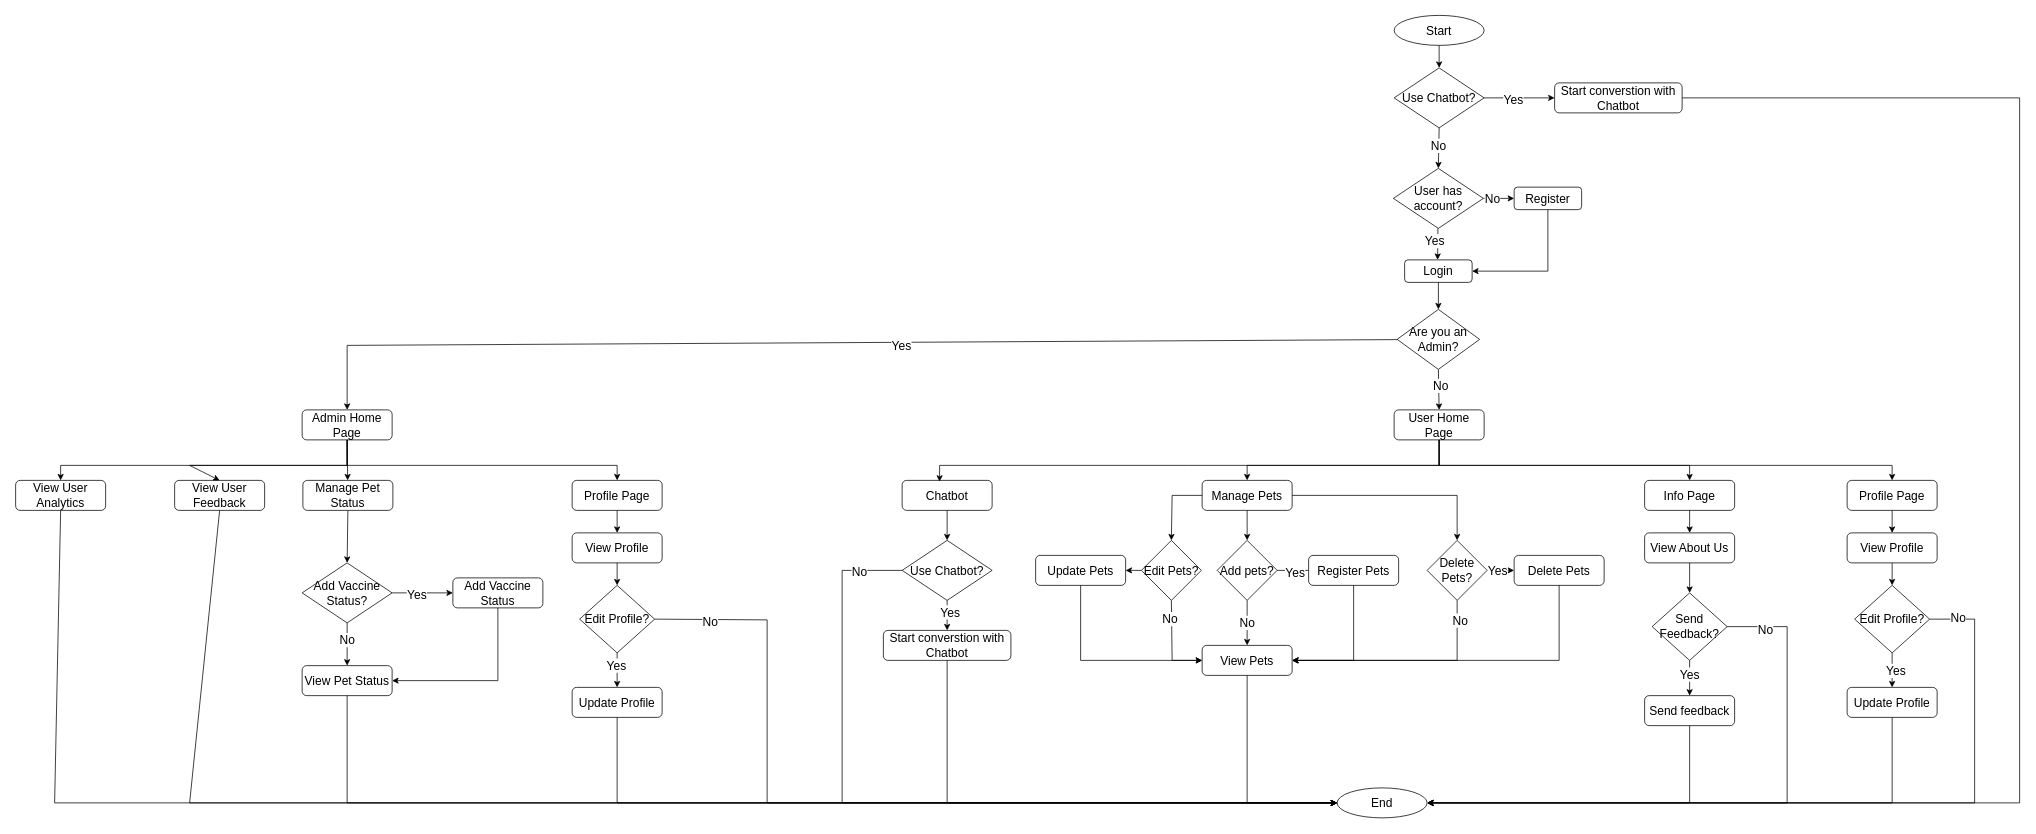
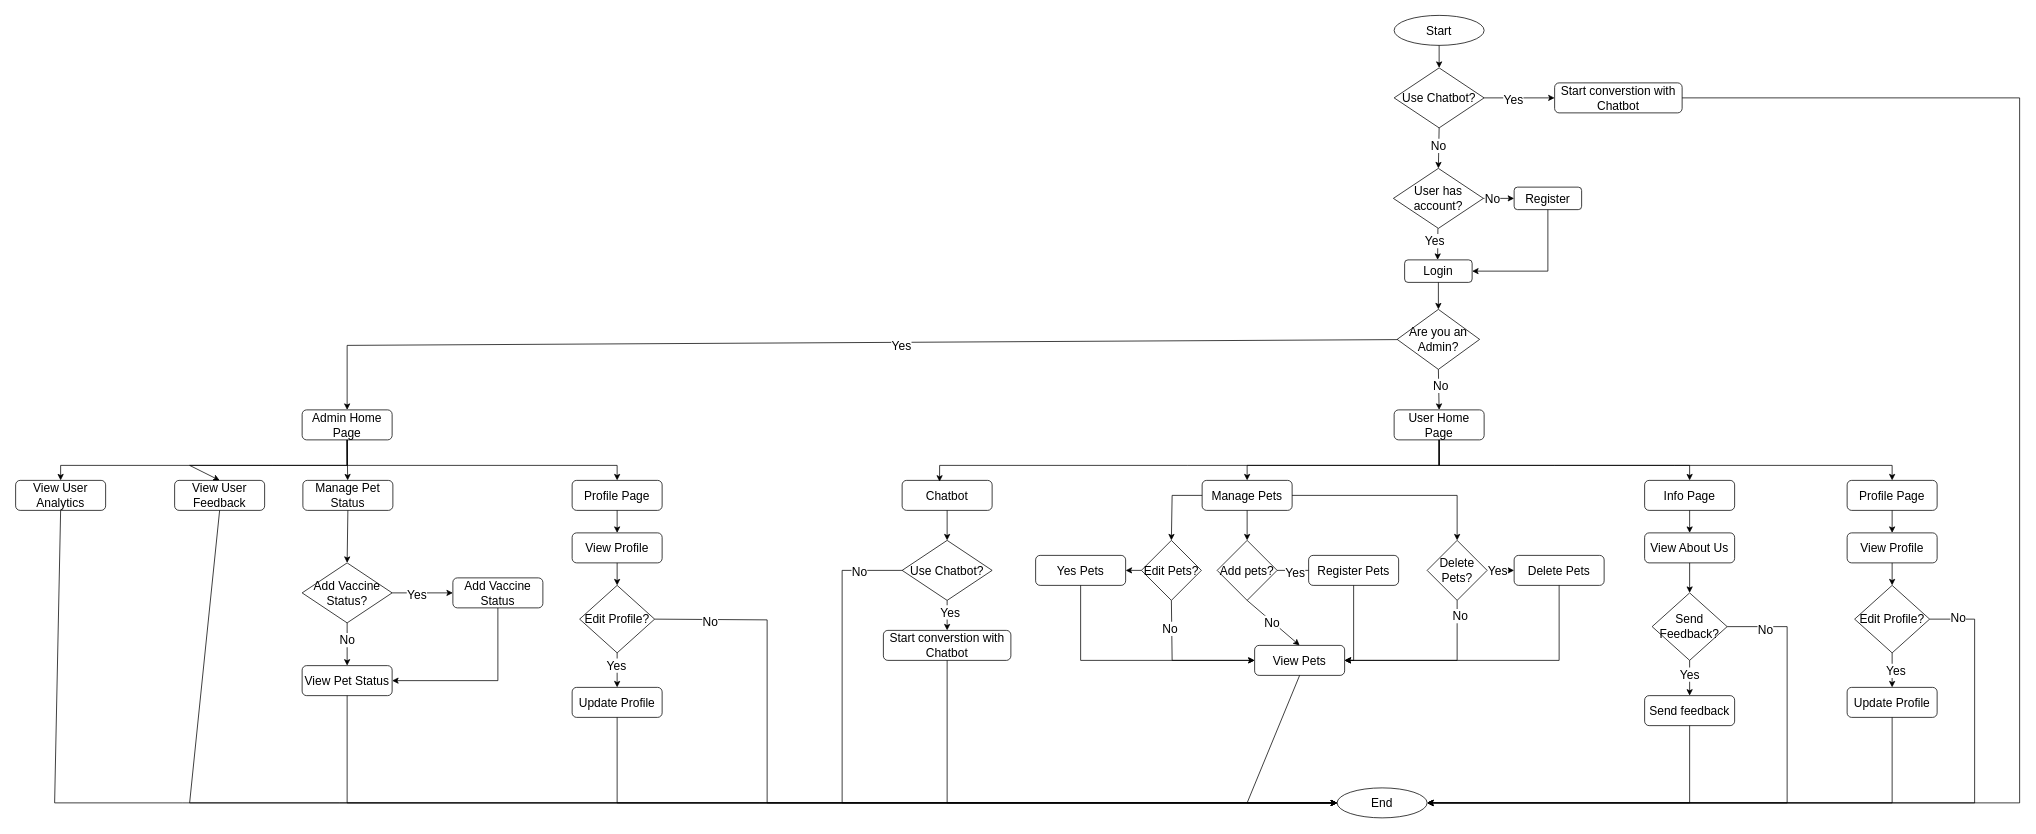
(1080, 570) -> (1080, 570)
(1247, 660) -> (1299, 660)
